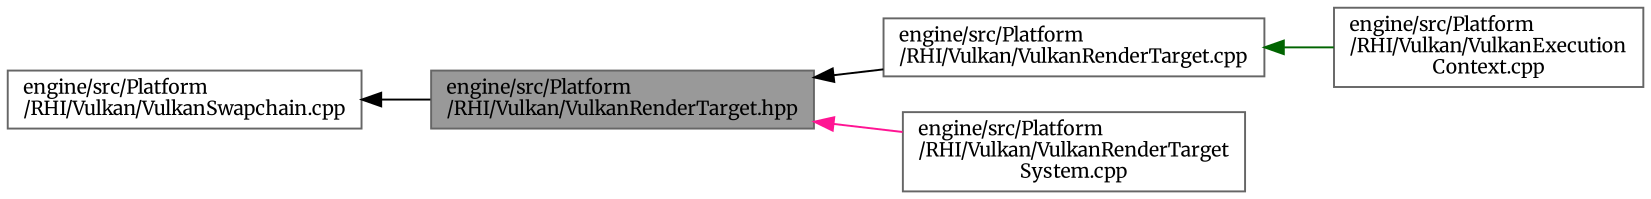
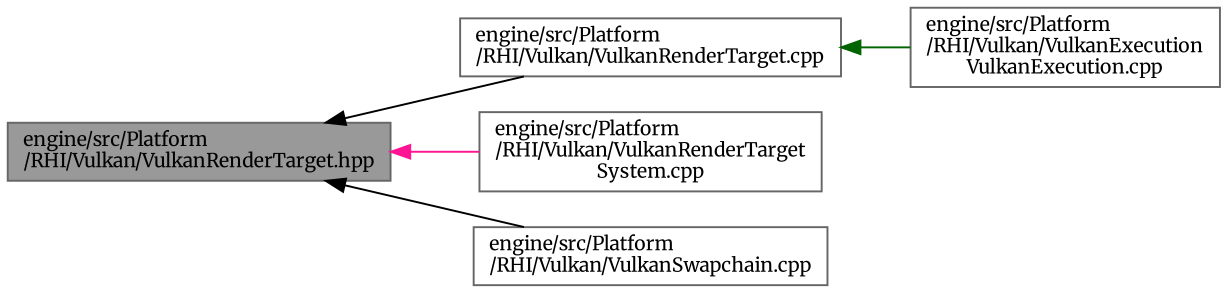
(1489, 47) -> (1065, 47)
(406, 100) -> (434, 206)
